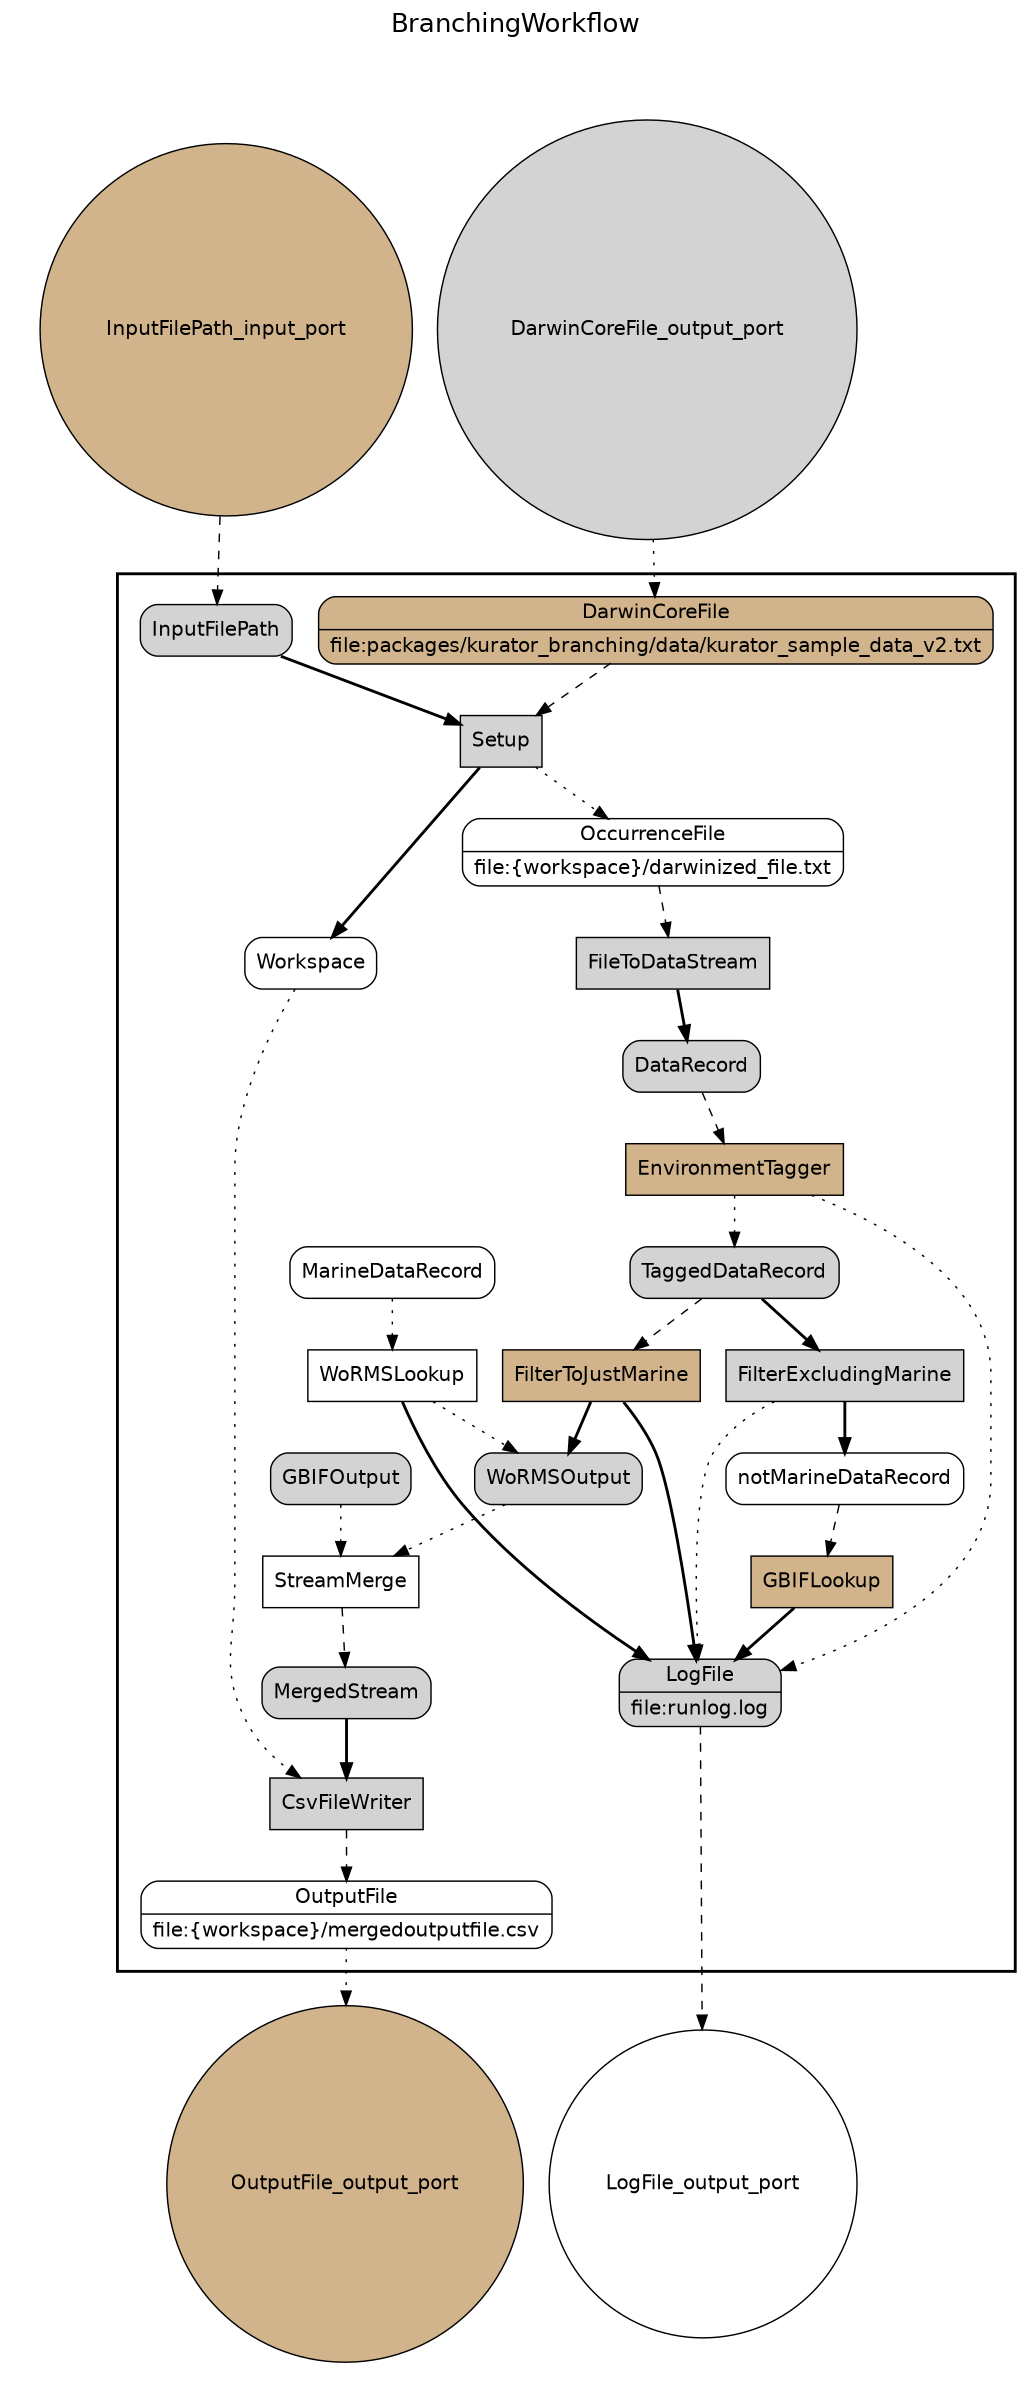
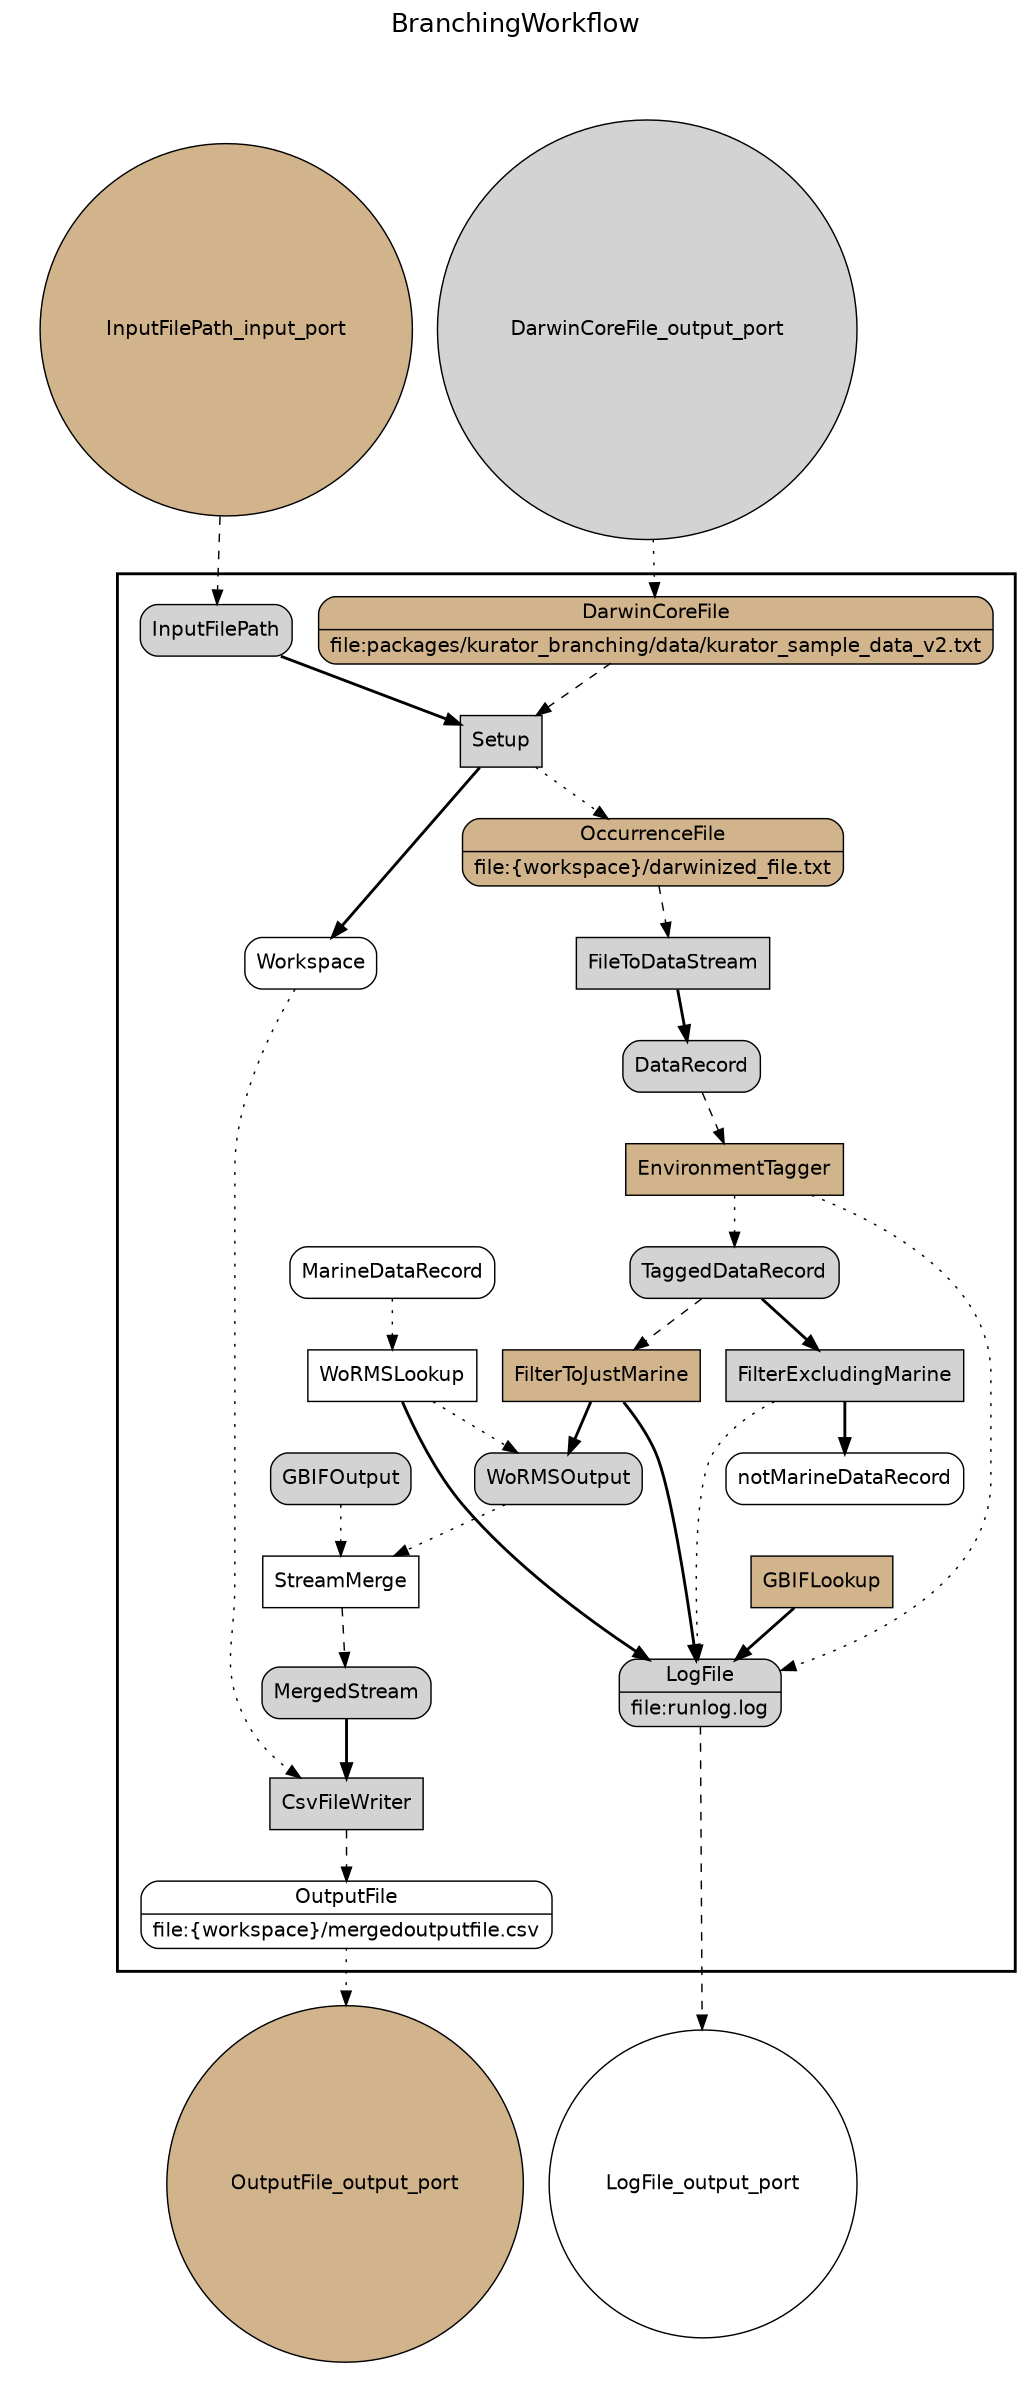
(653, 852) -> (653, 852)
(835, 1523) -> none
